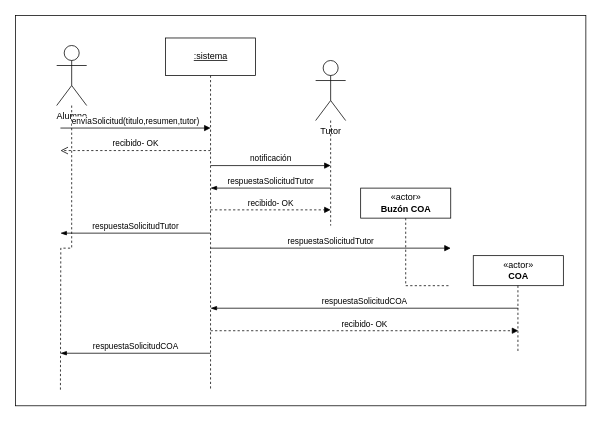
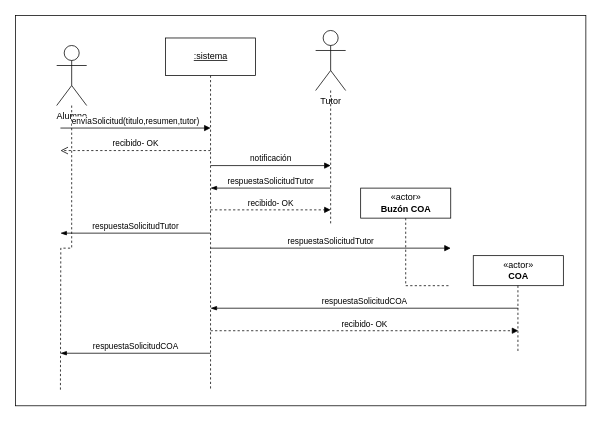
(330, 90) -> (330, 60)
